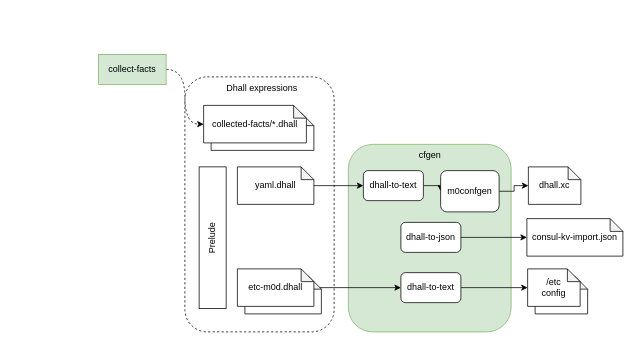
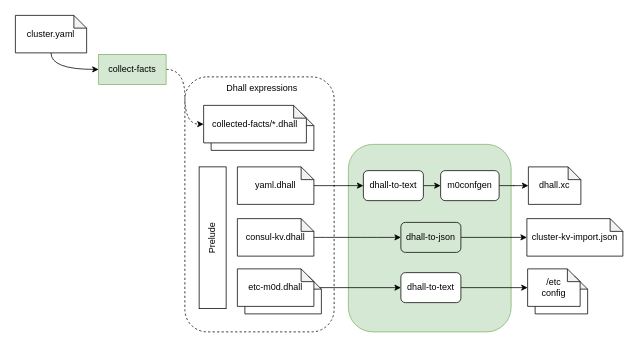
none -> (51, 34)
none -> (70, 67)
(430, 155) -> none
(470, 191) -> (470, 186)
none -> (276, 237)
none -> (355, 237)
(431, 237) -> (431, 237)
(575, 237) -> (575, 237)
